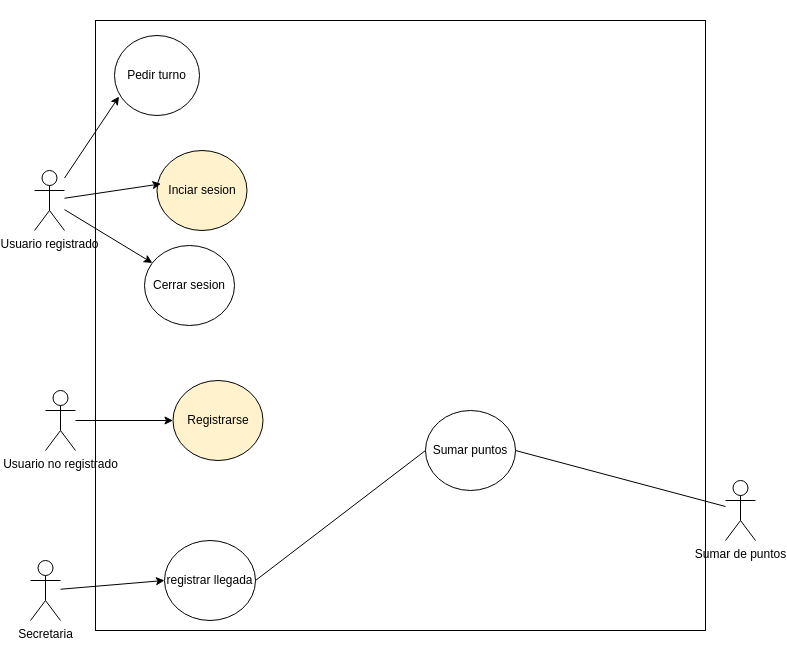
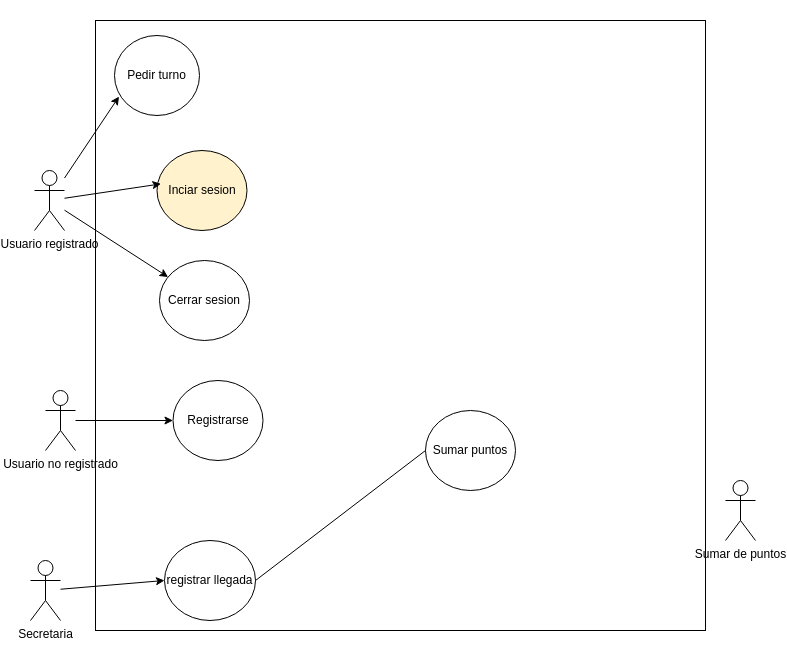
(190, 286) -> (205, 301)
(218, 421) -> (218, 421)
(621, 479) -> none
